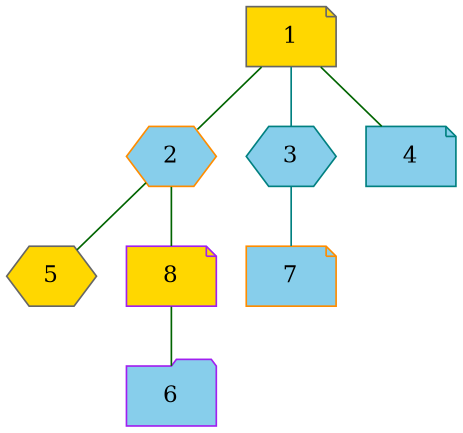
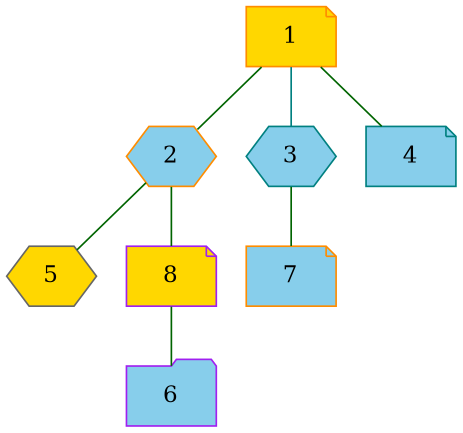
(291, 37) -> (291, 37)
(291, 216) -> (291, 216)
